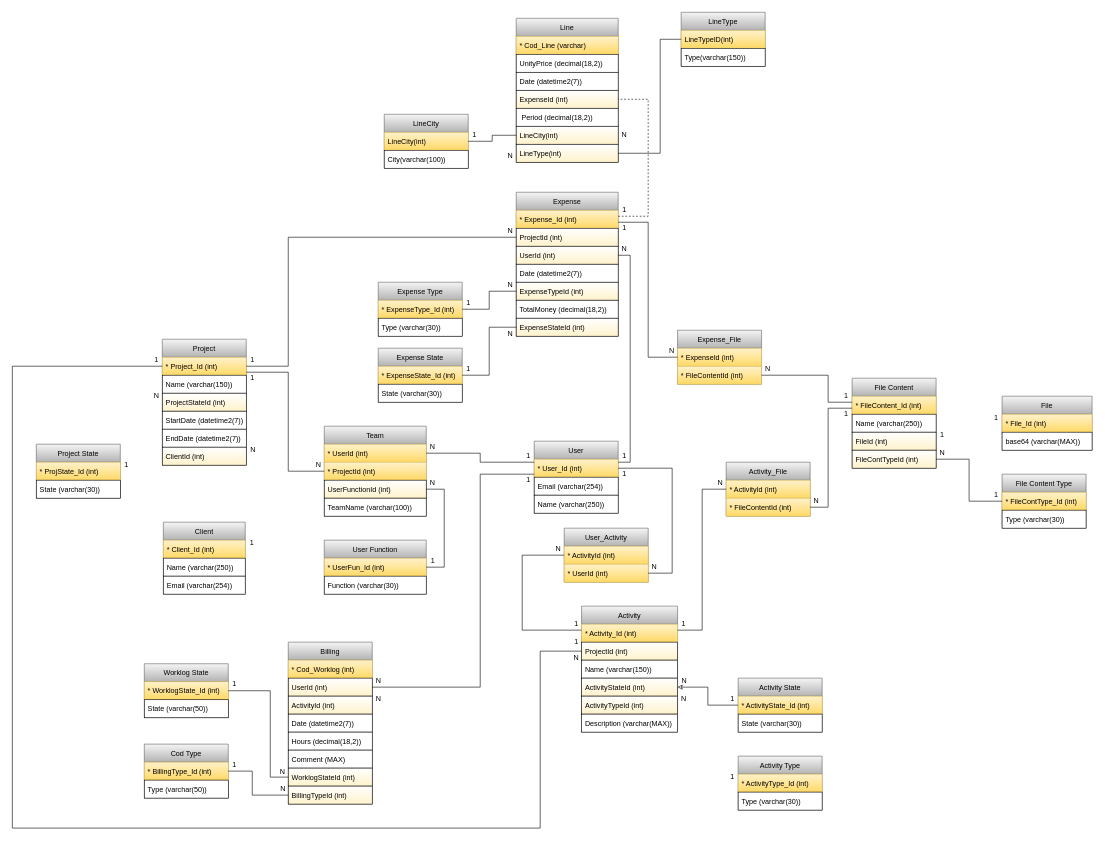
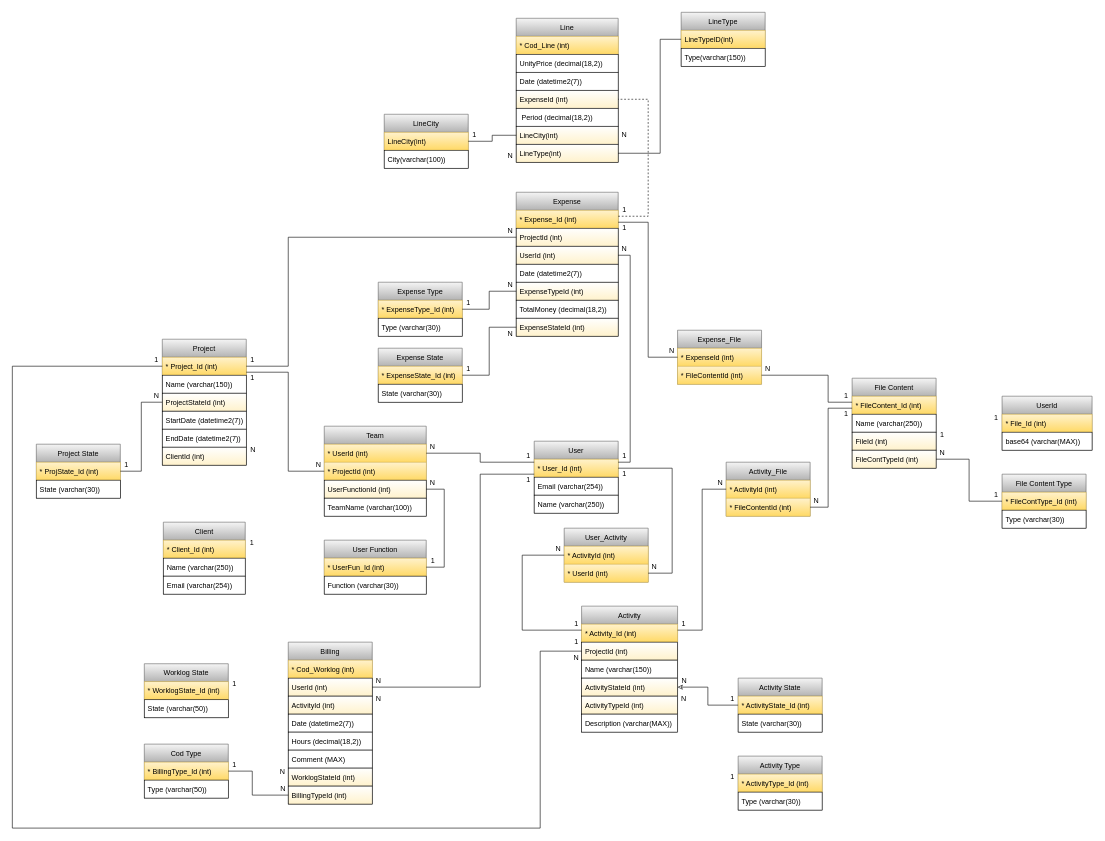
(557, 46) -> (548, 46)
(1047, 406) -> (1047, 406)
none -> (141, 437)
(270, 722) -> none
